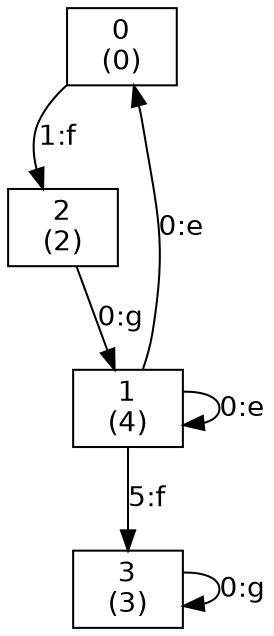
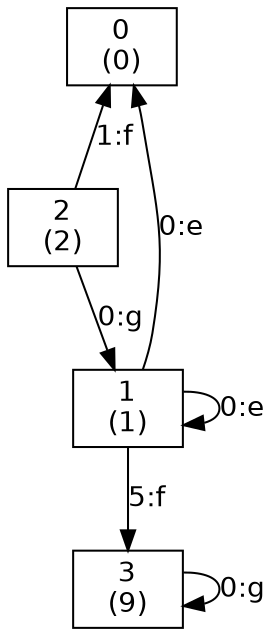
(38, 123) -> (89, 147)
(128, 408) -> (128, 408)
(128, 589) -> (128, 589)
